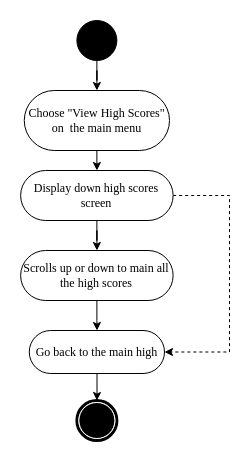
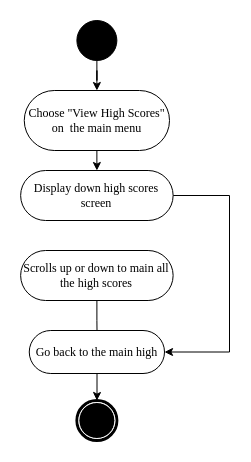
(97, 240) -> none
(230, 275) -> (230, 275)
(97, 322) -> (97, 324)
